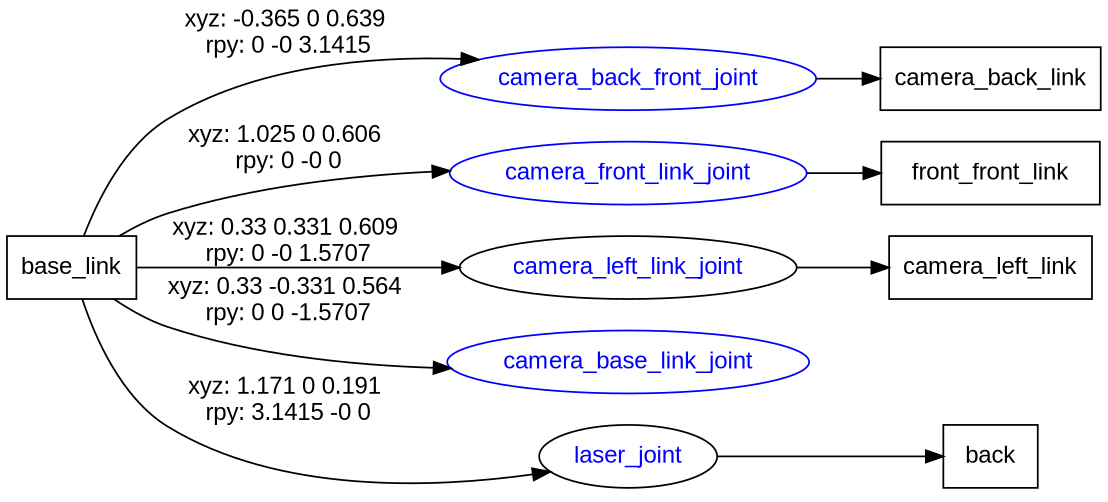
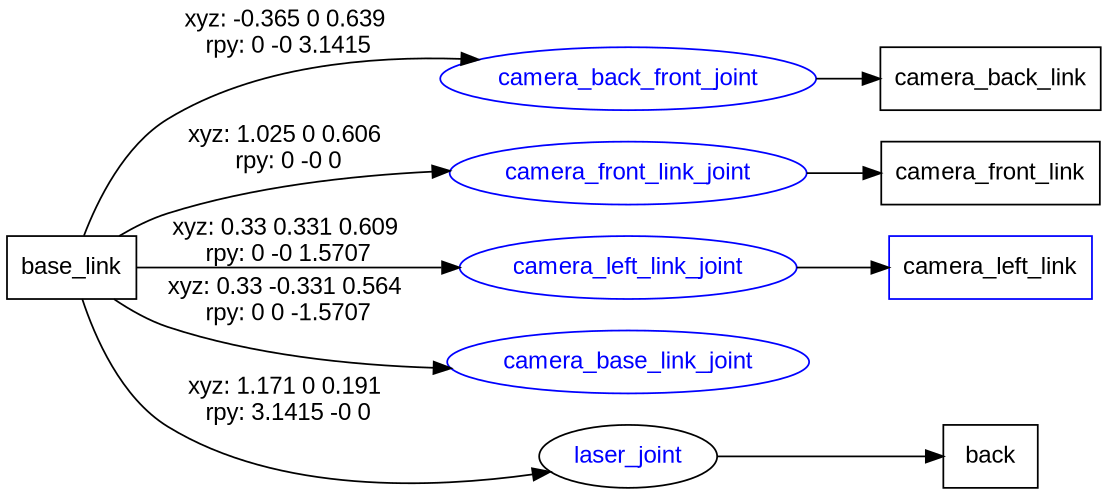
(991, 173) -> (991, 173)
(628, 268) -> (628, 268)
(991, 268) -> (991, 268)
